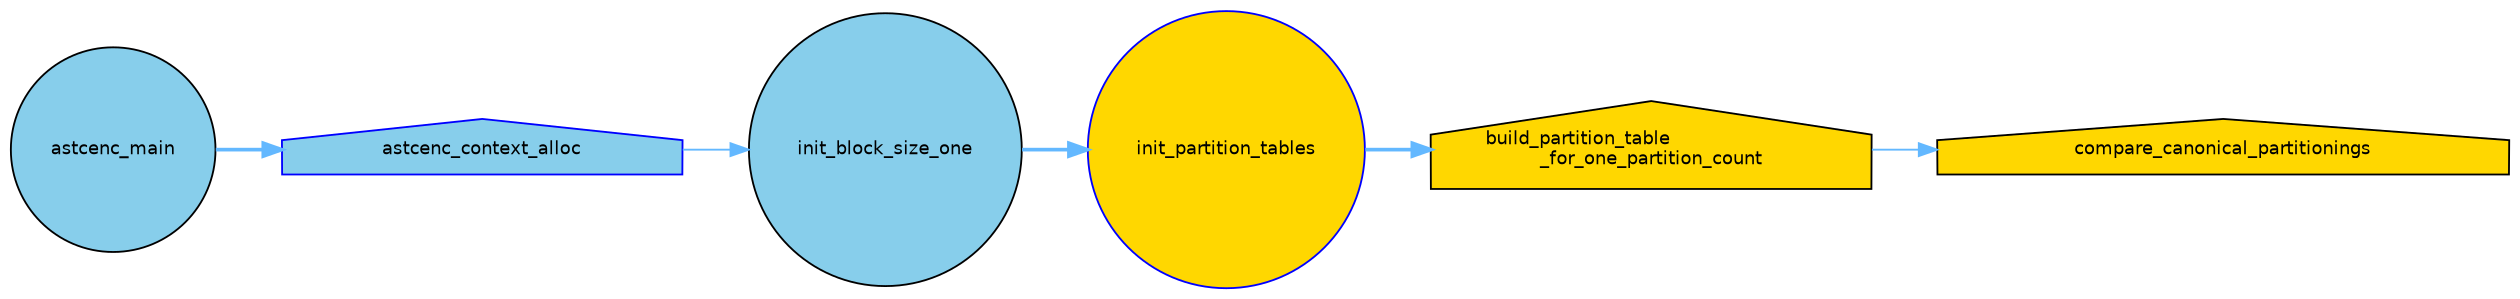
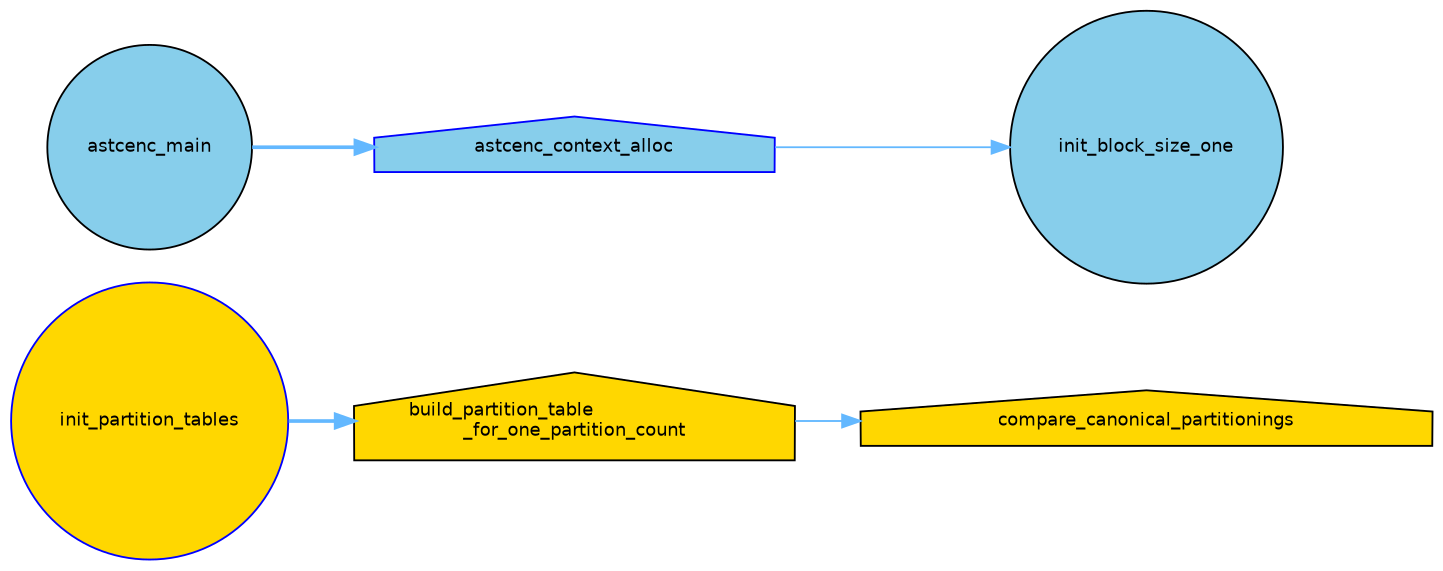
(1045, 150) -> none
